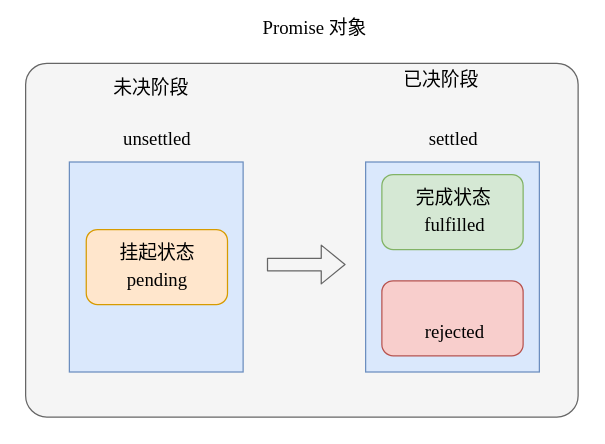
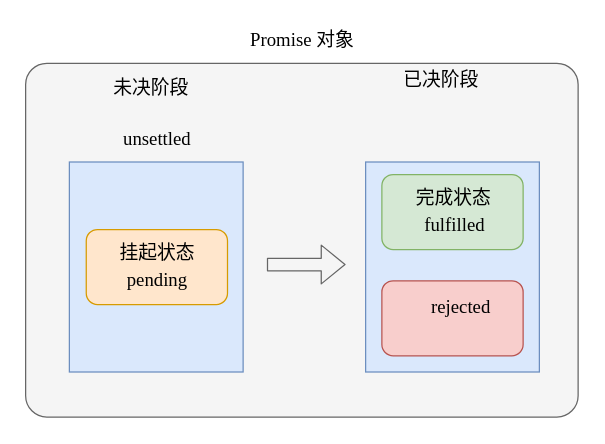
(314, 27) -> (302, 39)
(453, 138) -> none
(454, 331) -> (461, 306)
